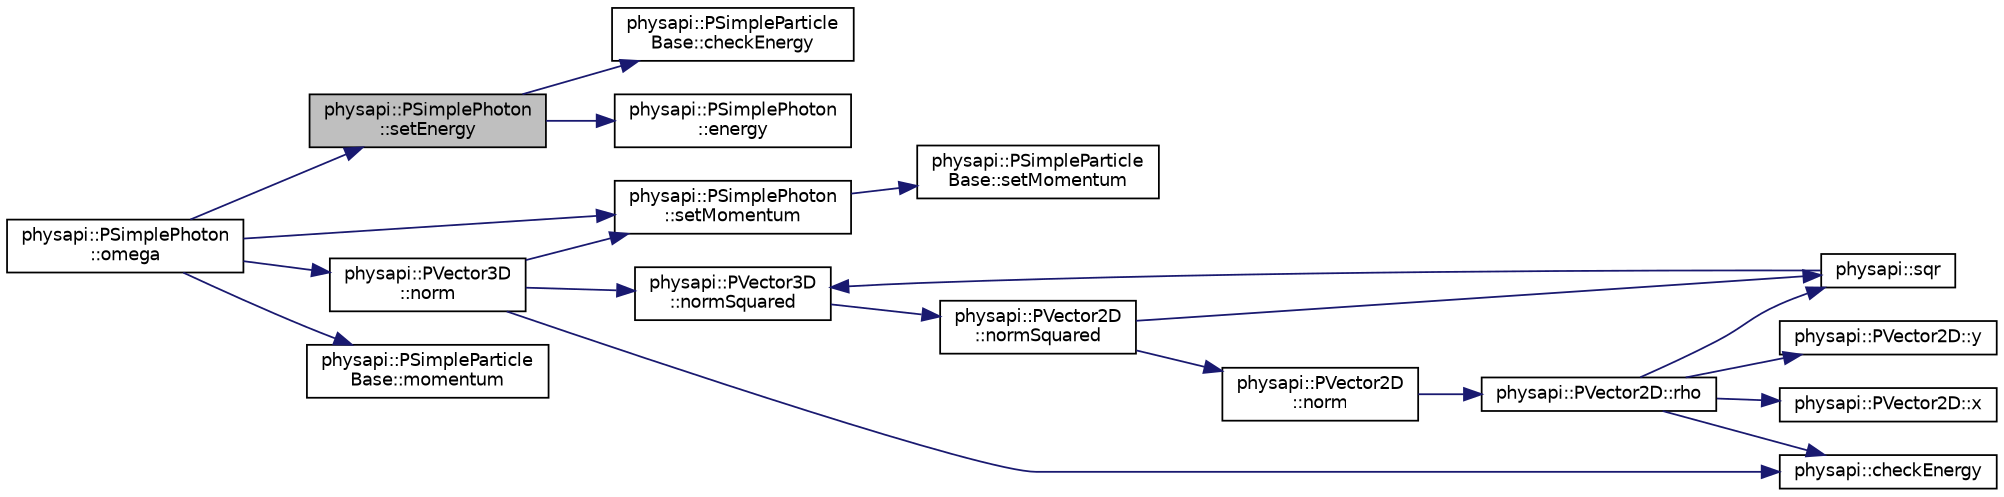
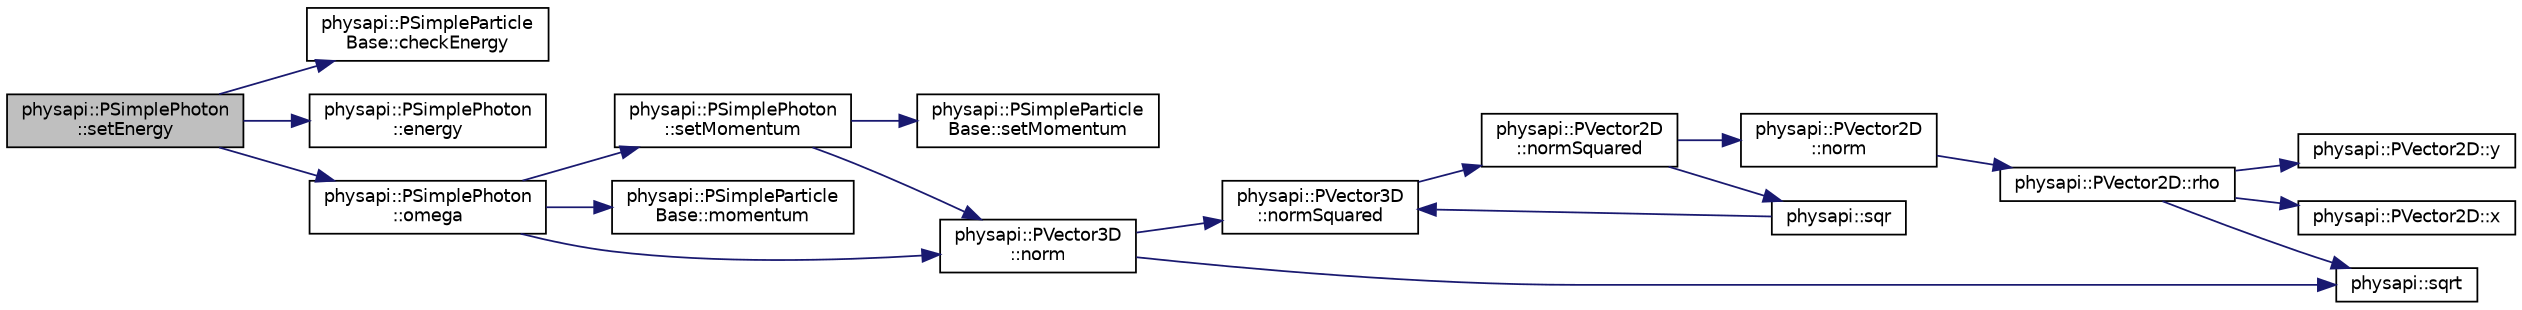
(268, 187) -> (268, 162)
(568, 249) -> (889, 178)
(1725, 337) -> none
(1888, 472) -> (2407, 285)
